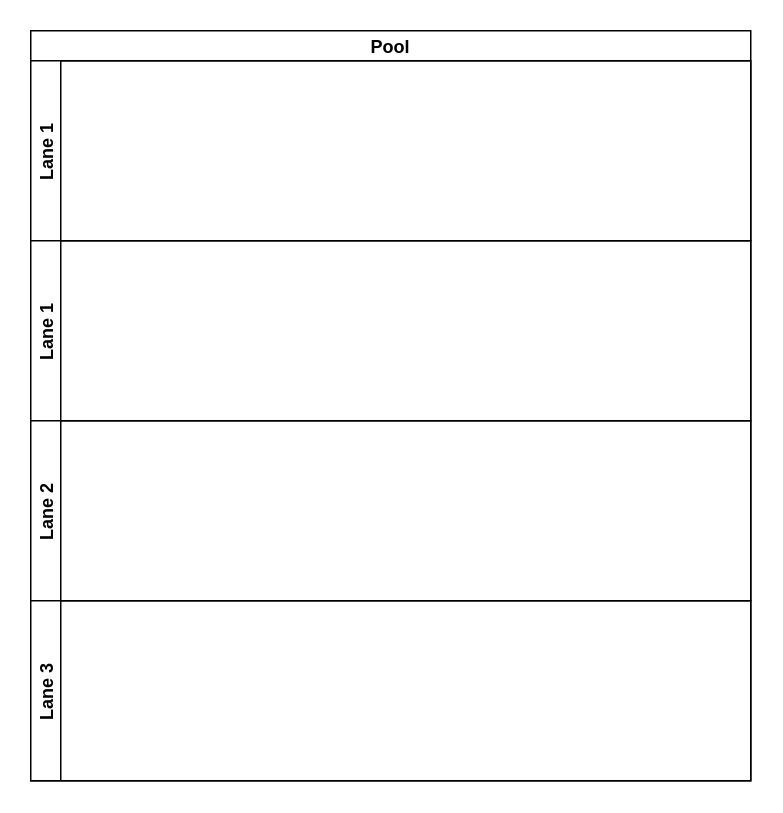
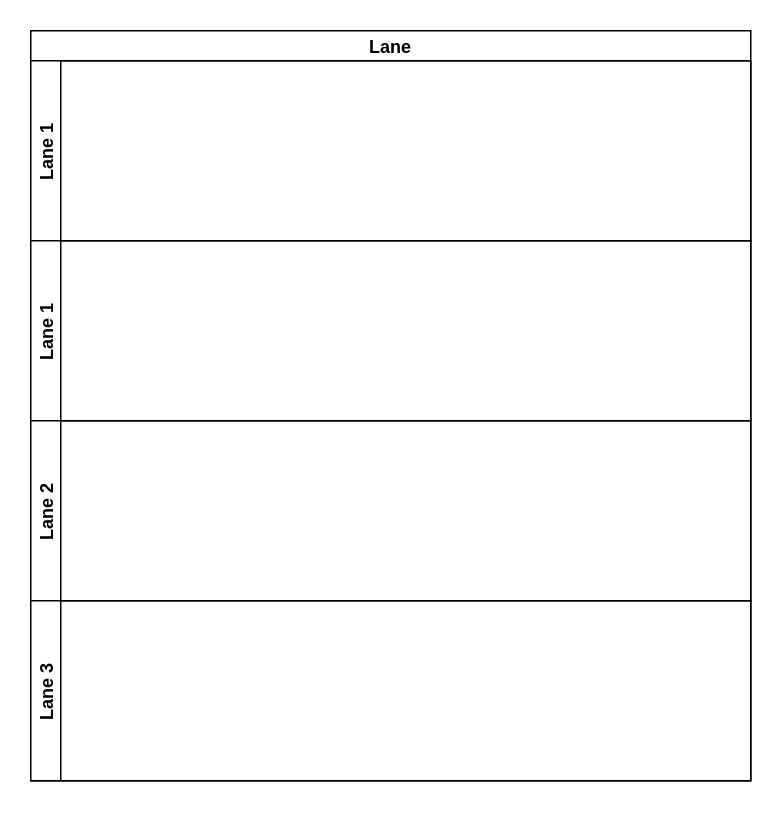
(390, 47) -> (390, 47)
